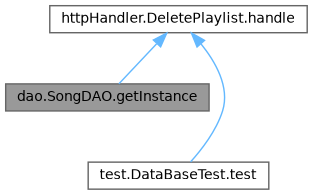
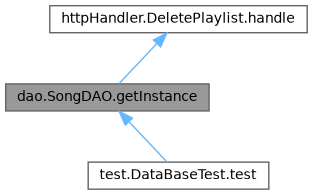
(224, 105) -> (148, 142)
